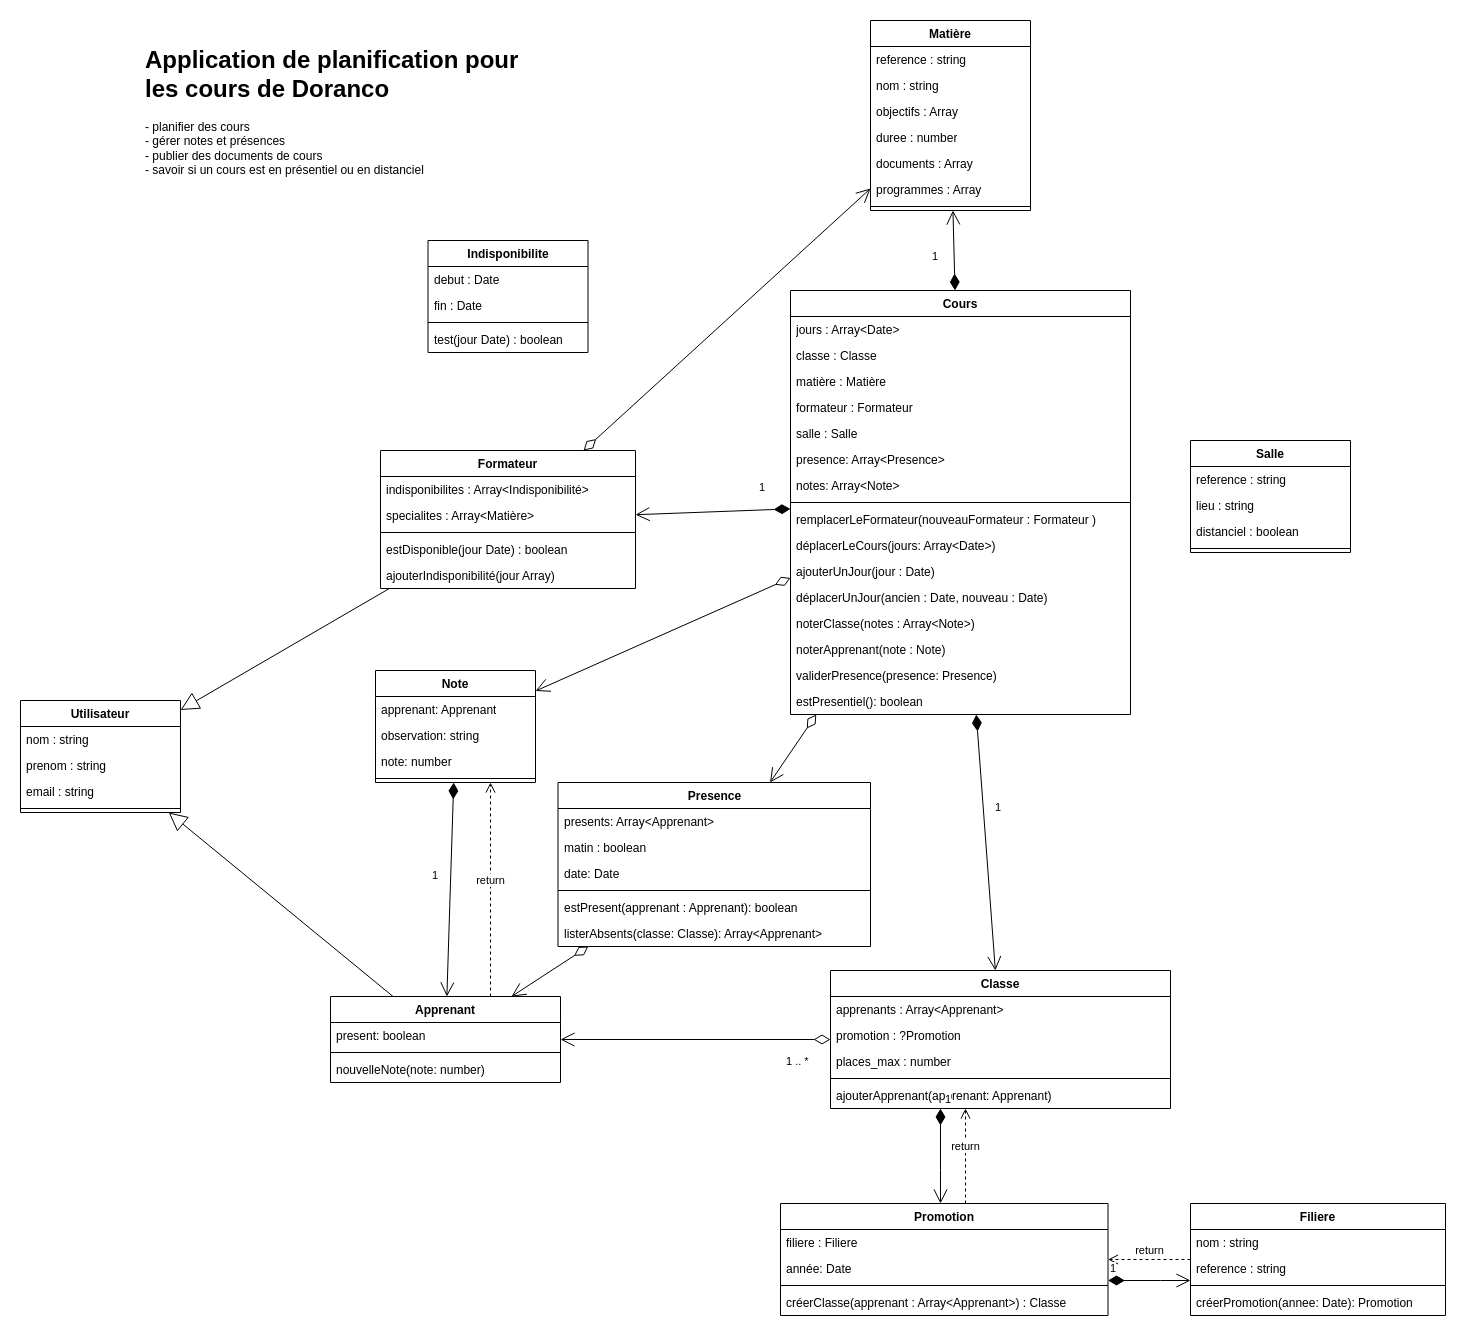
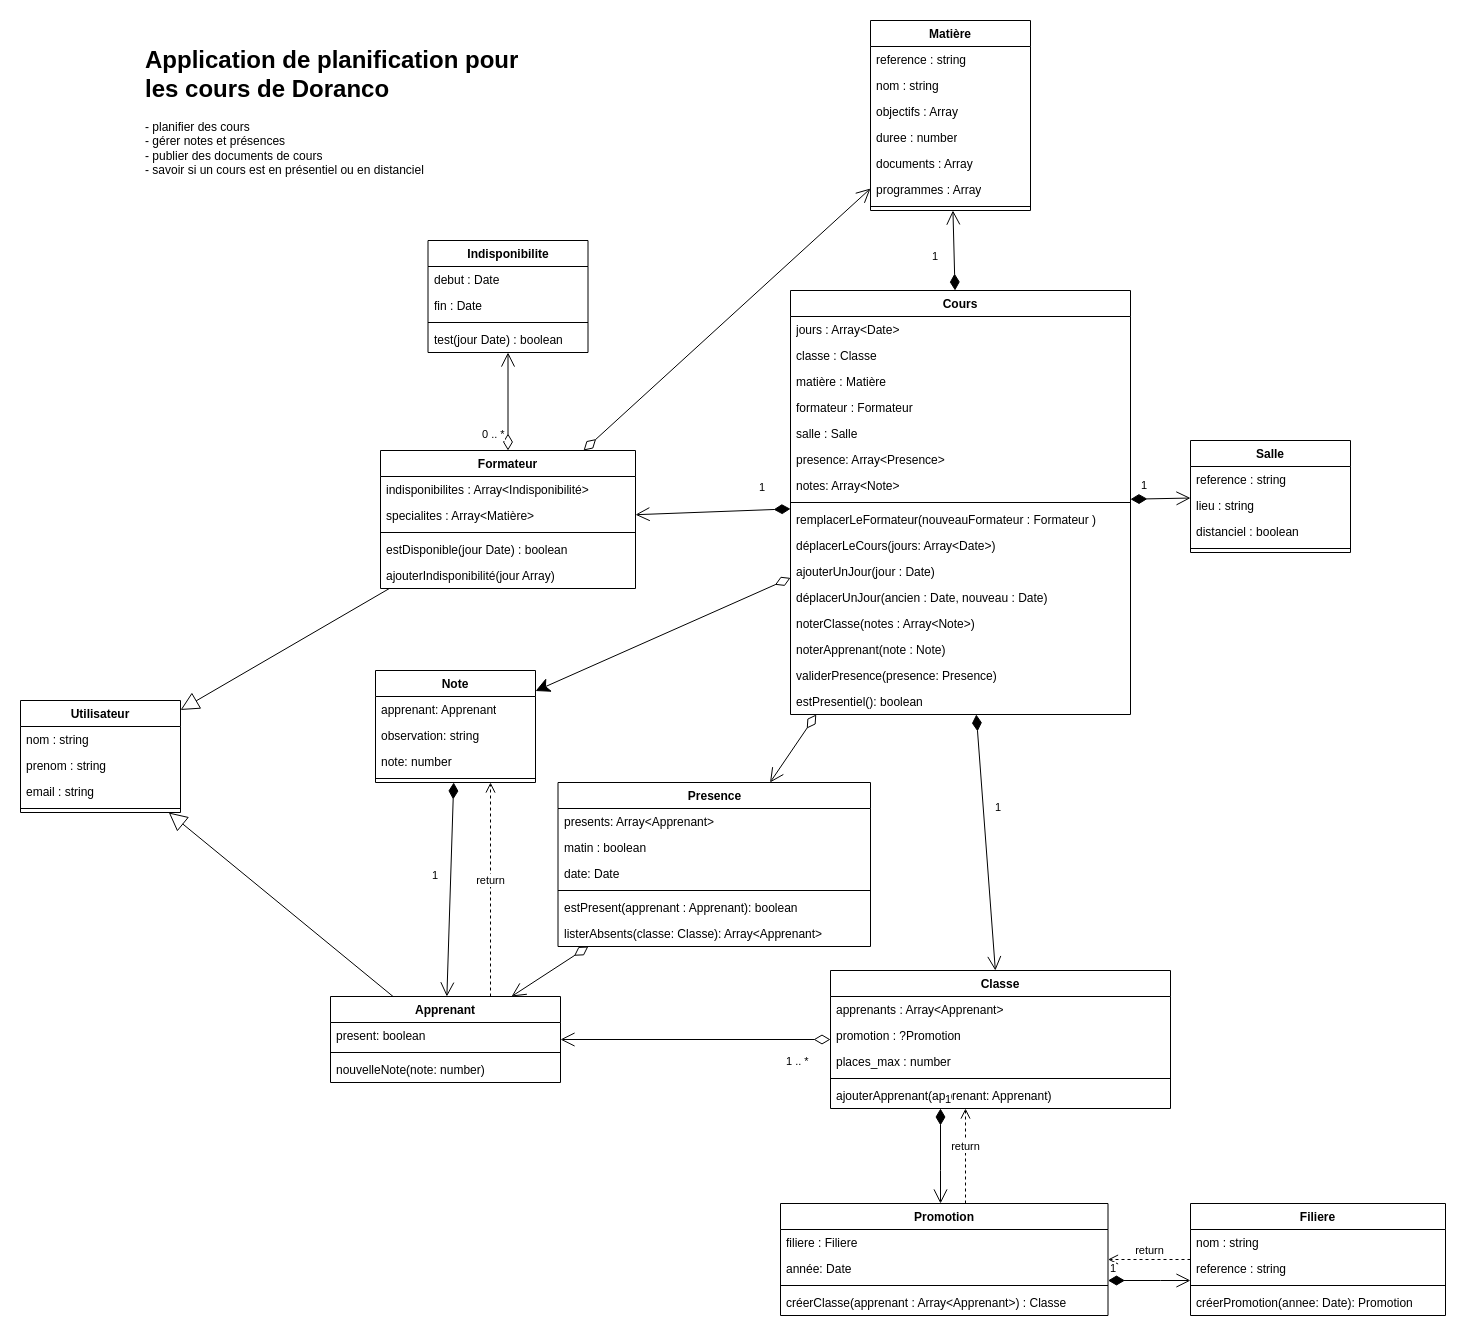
none -> (508, 395)
none -> (1167, 499)
(543, 688) -> (547, 686)
